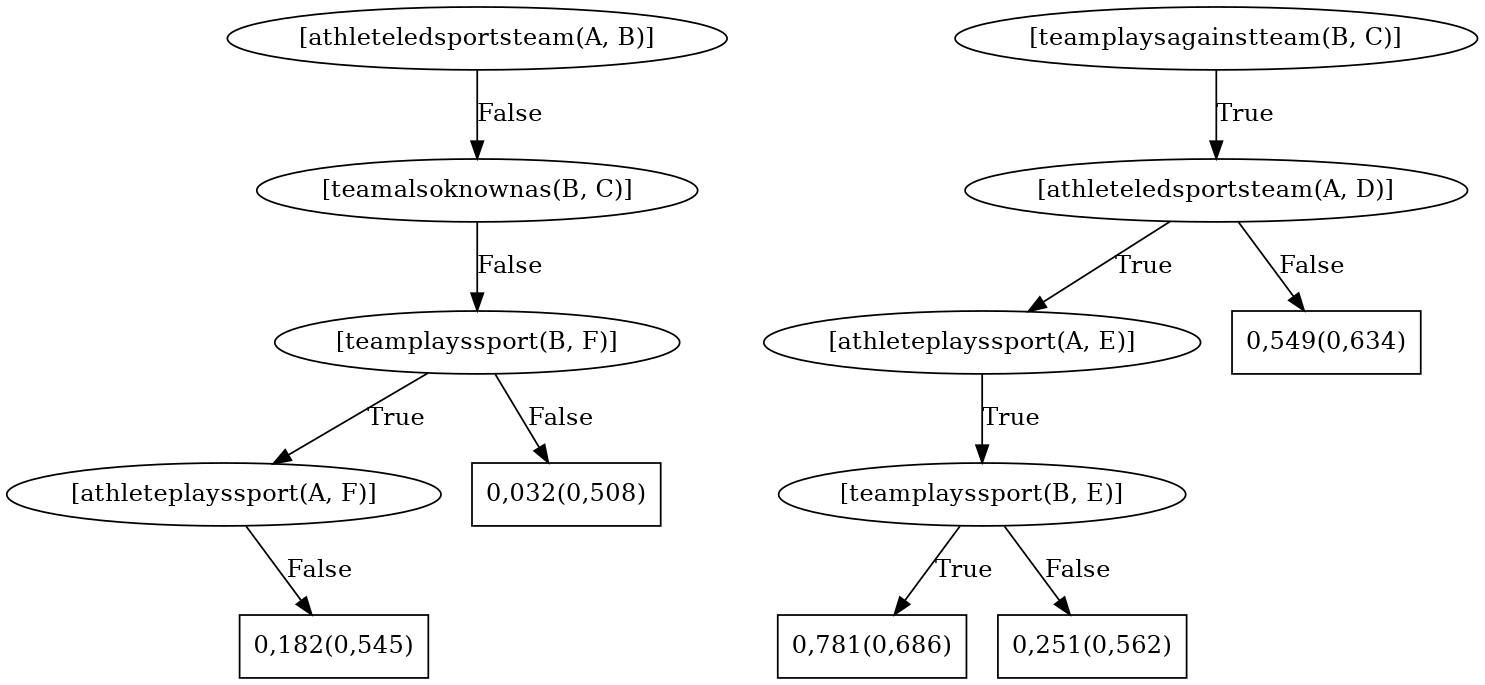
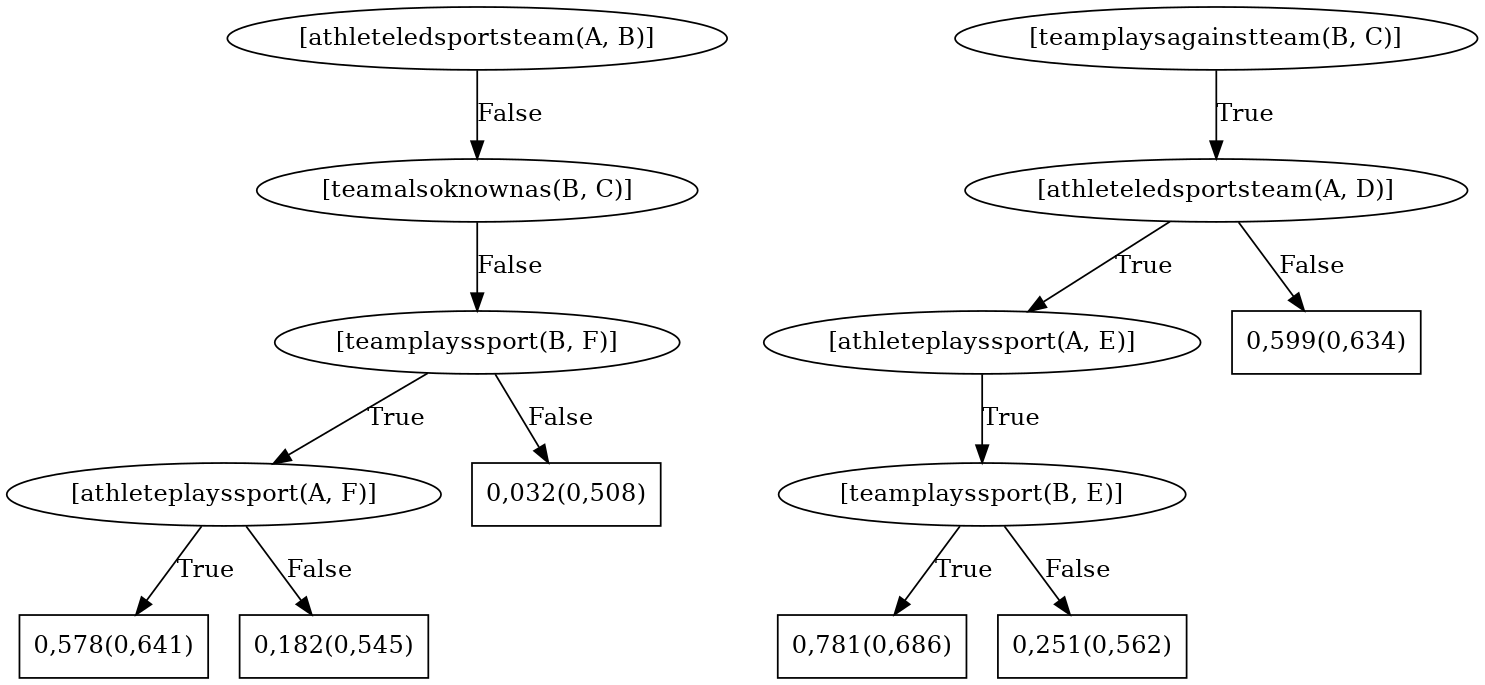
(1326, 342) -> (1326, 342)
none -> (114, 646)
